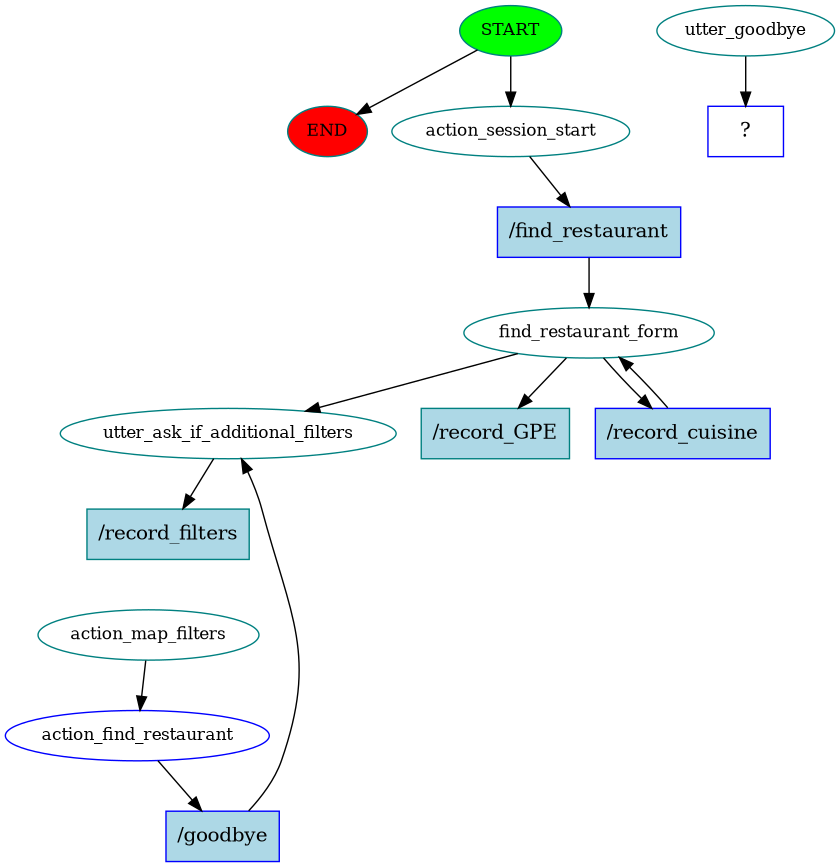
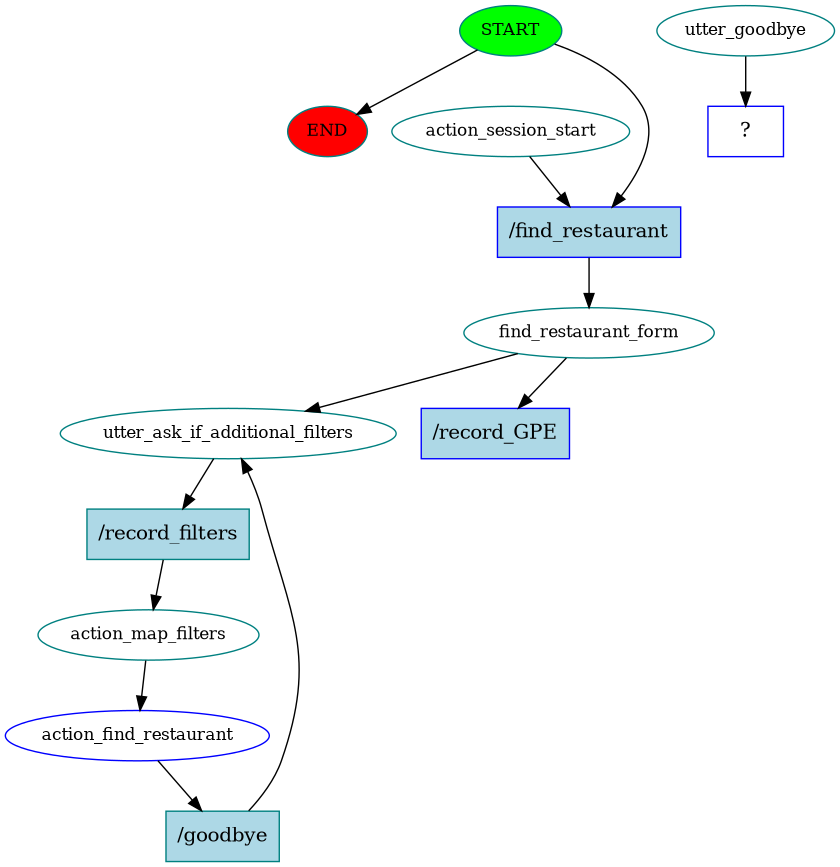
(511, 74) -> (639, 101)
(495, 434) -> (495, 434)
(683, 434) -> none
none -> (160, 578)
(223, 836) -> (223, 836)
